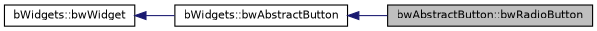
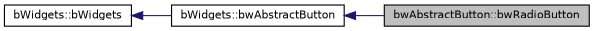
(70, 16) -> (68, 16)
